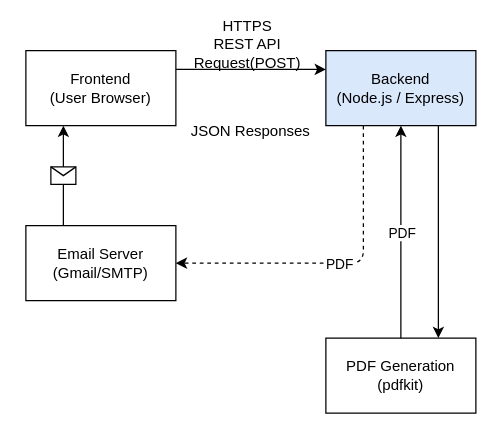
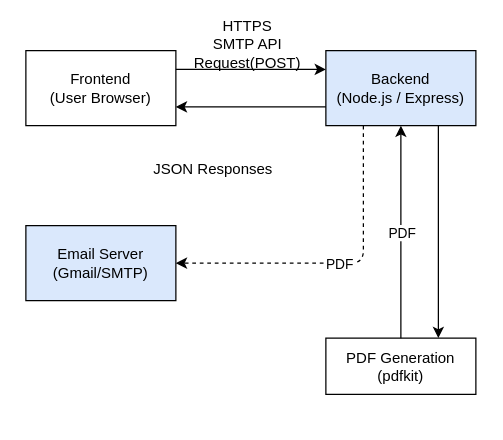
(248, 44) -> (248, 44)
none -> (255, 107)
(251, 132) -> (213, 169)
(63, 182) -> none
(101, 263) -> (101, 263)
(401, 376) -> (401, 366)
